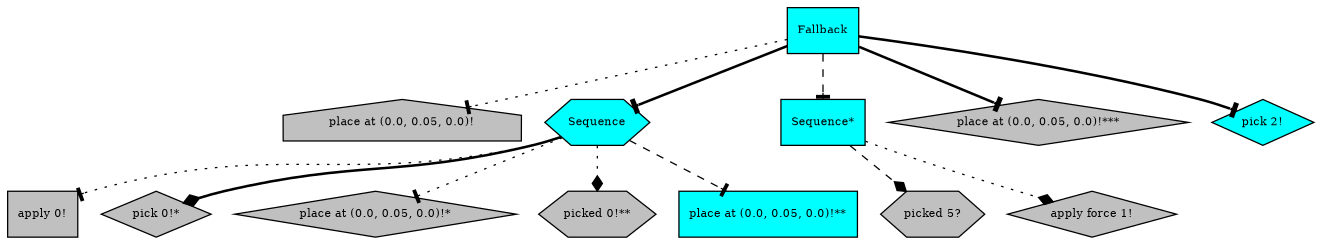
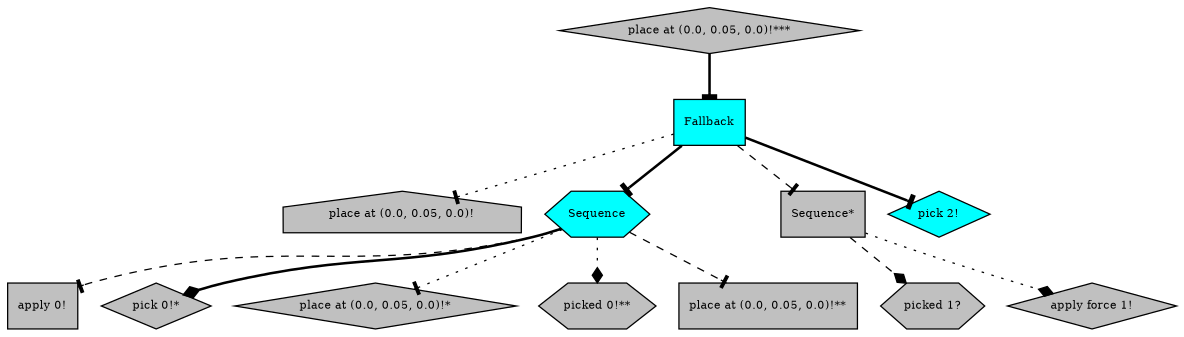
(926, 75) -> (710, 73)
(823, 122) -> (823, 214)
(323, 164) -> (323, 256)
(768, 214) -> (768, 306)
(933, 214) -> (933, 306)
